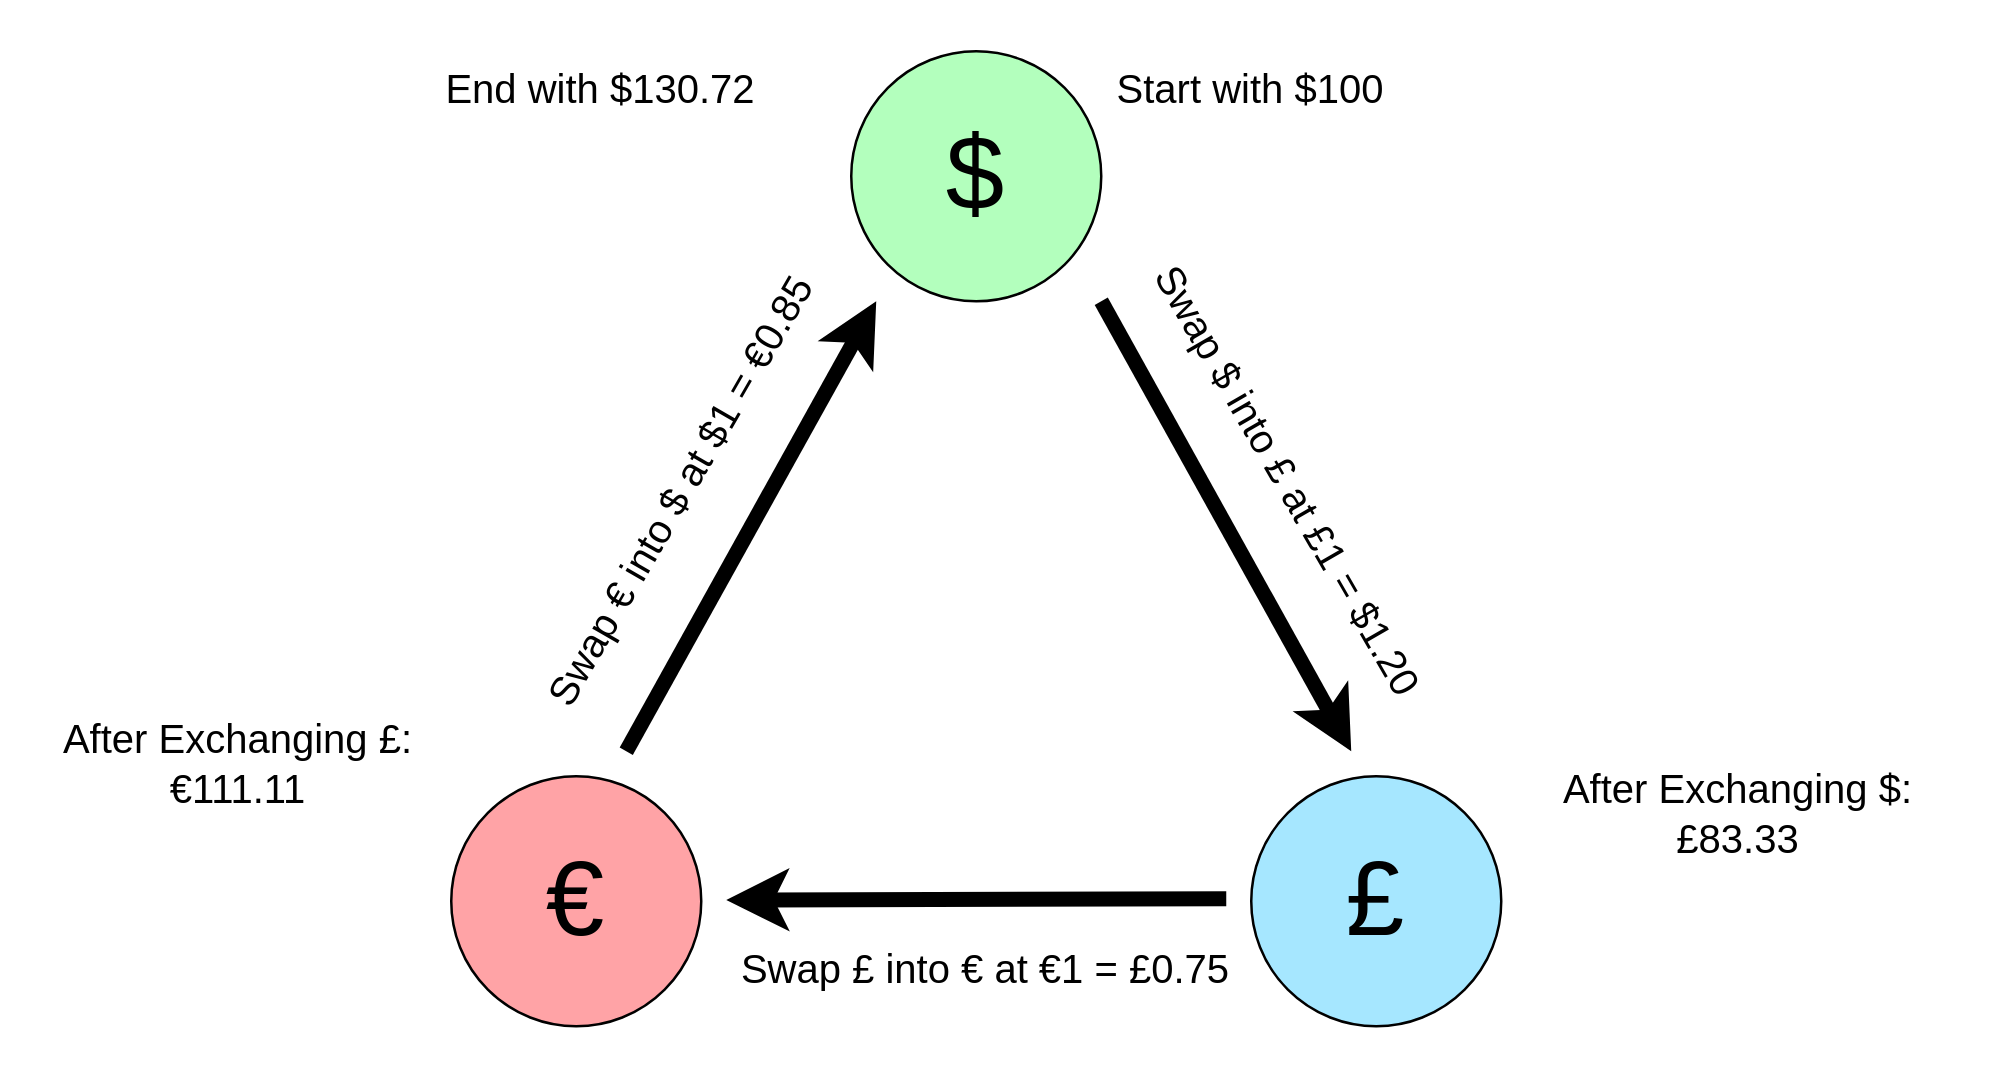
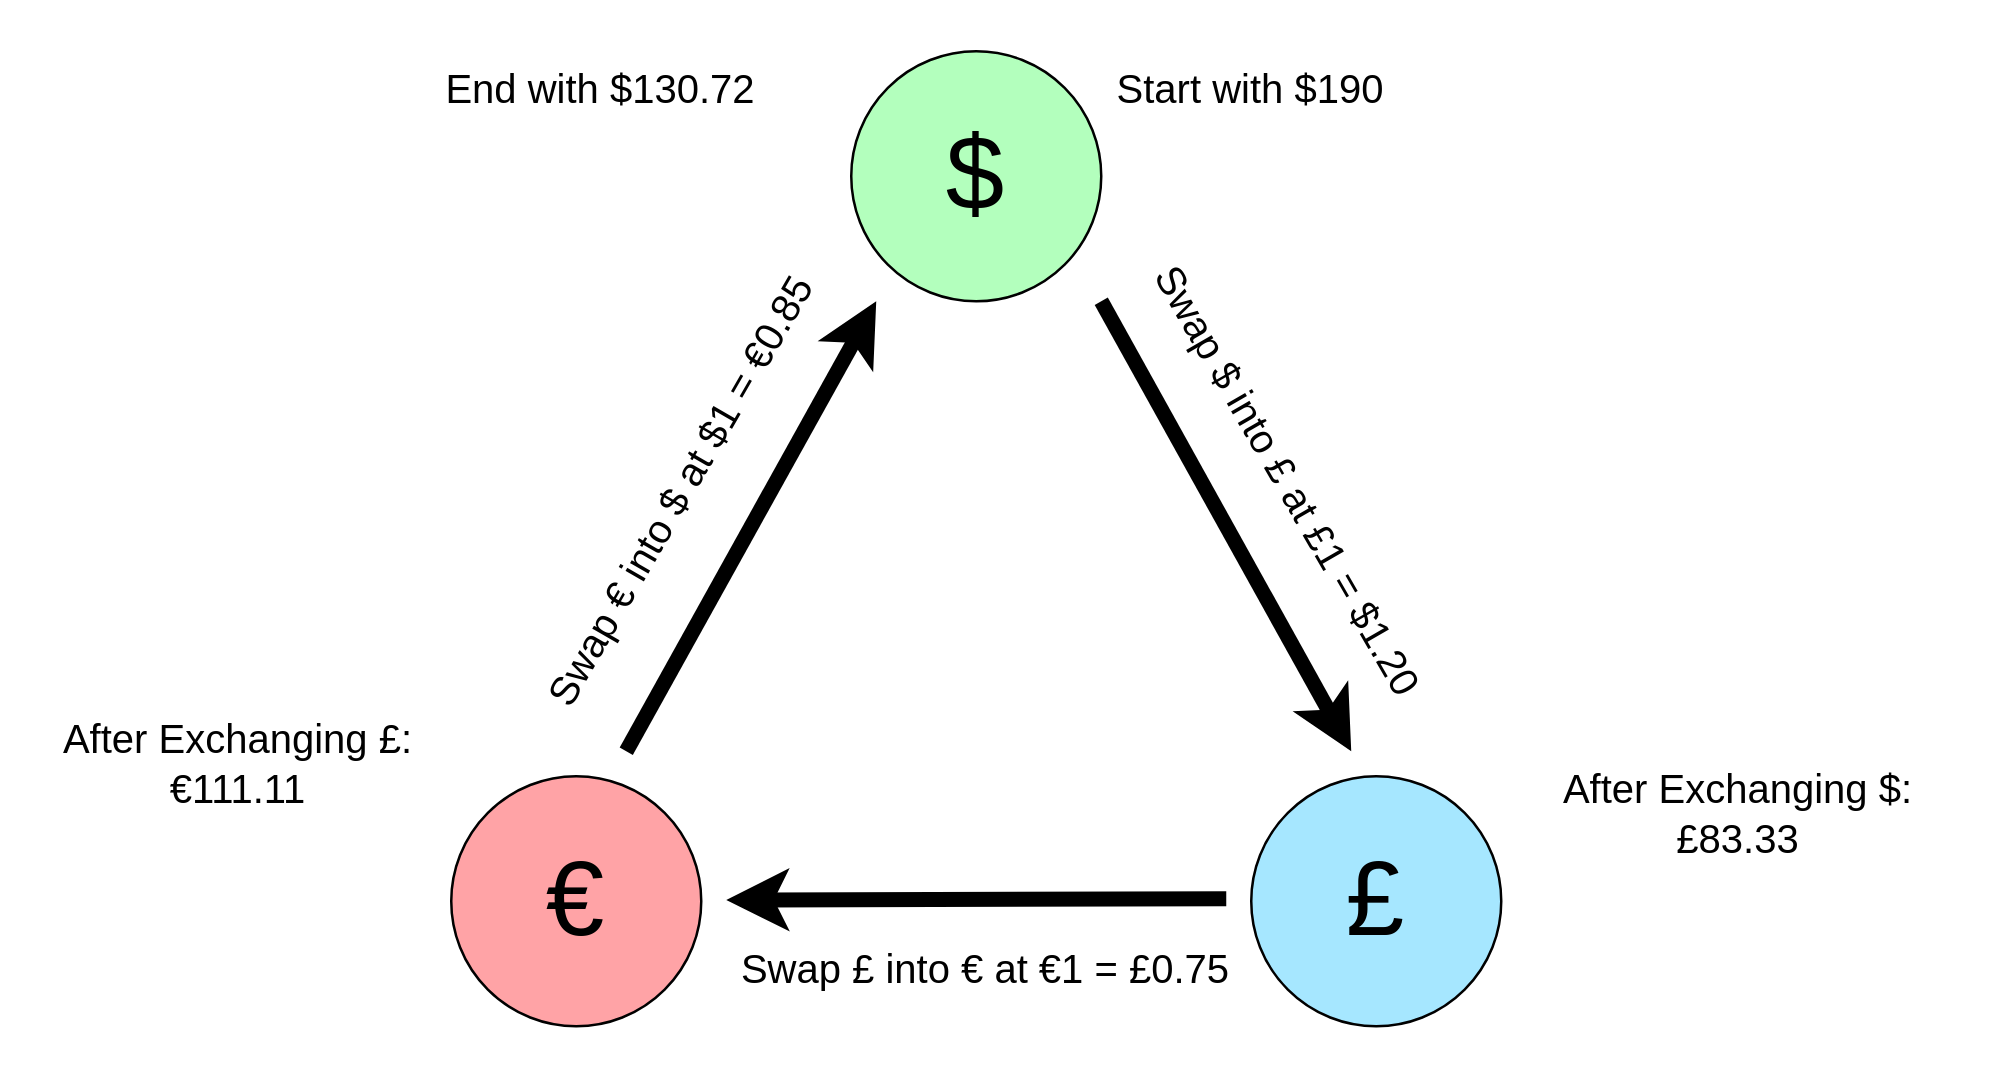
(1251, 89) -> (1251, 89)
